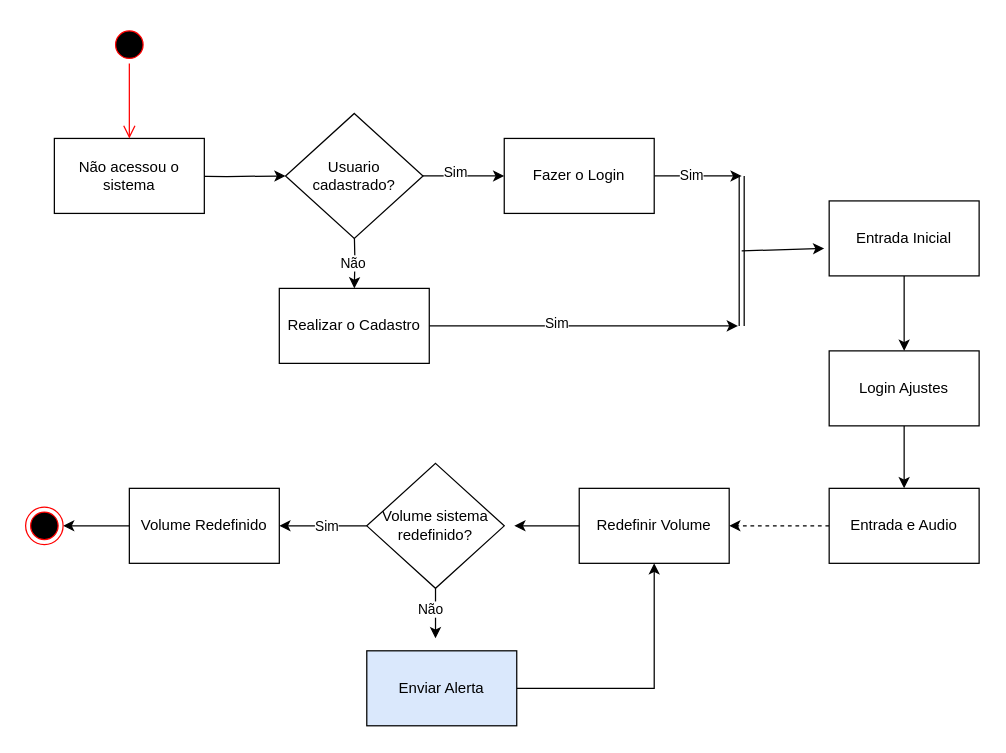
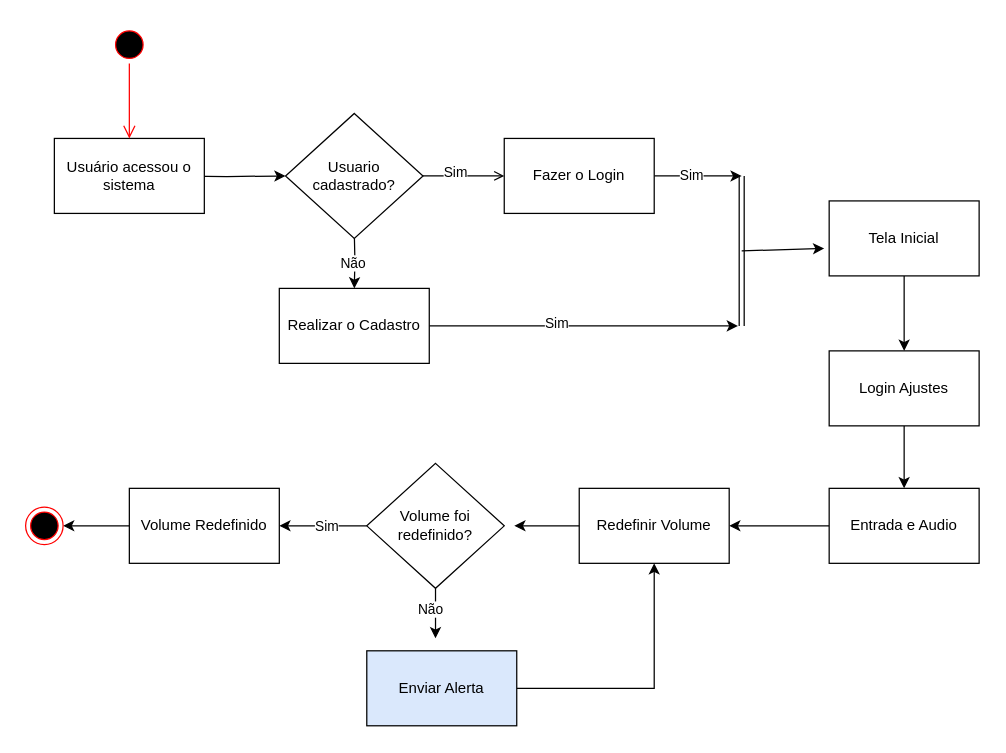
(129, 176) -> (129, 176)
(494, 176) -> (496, 176)
(904, 238) -> (904, 238)
(436, 526) -> (436, 526)
(782, 526) -> (782, 526)
